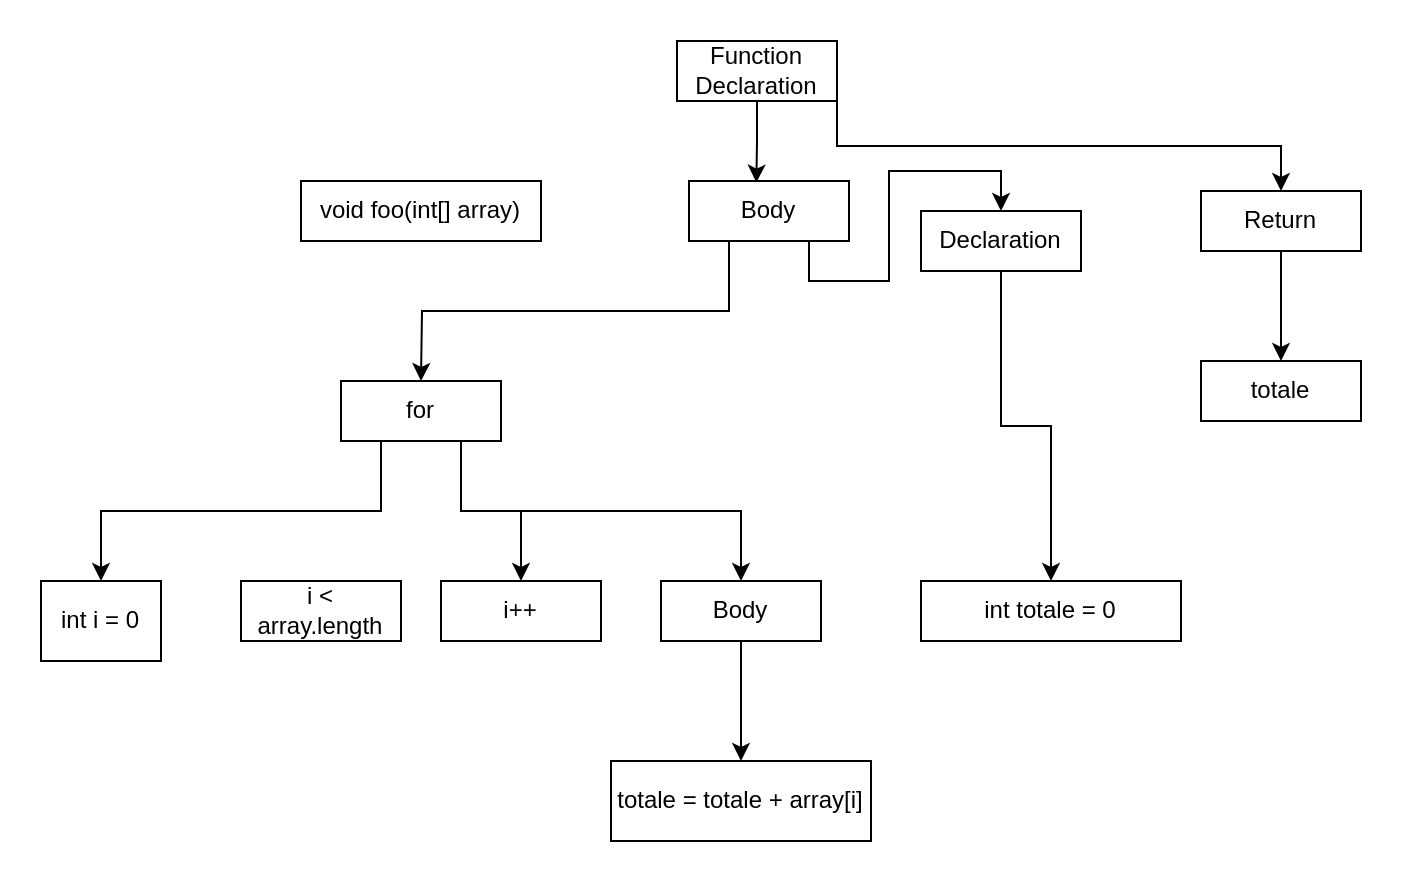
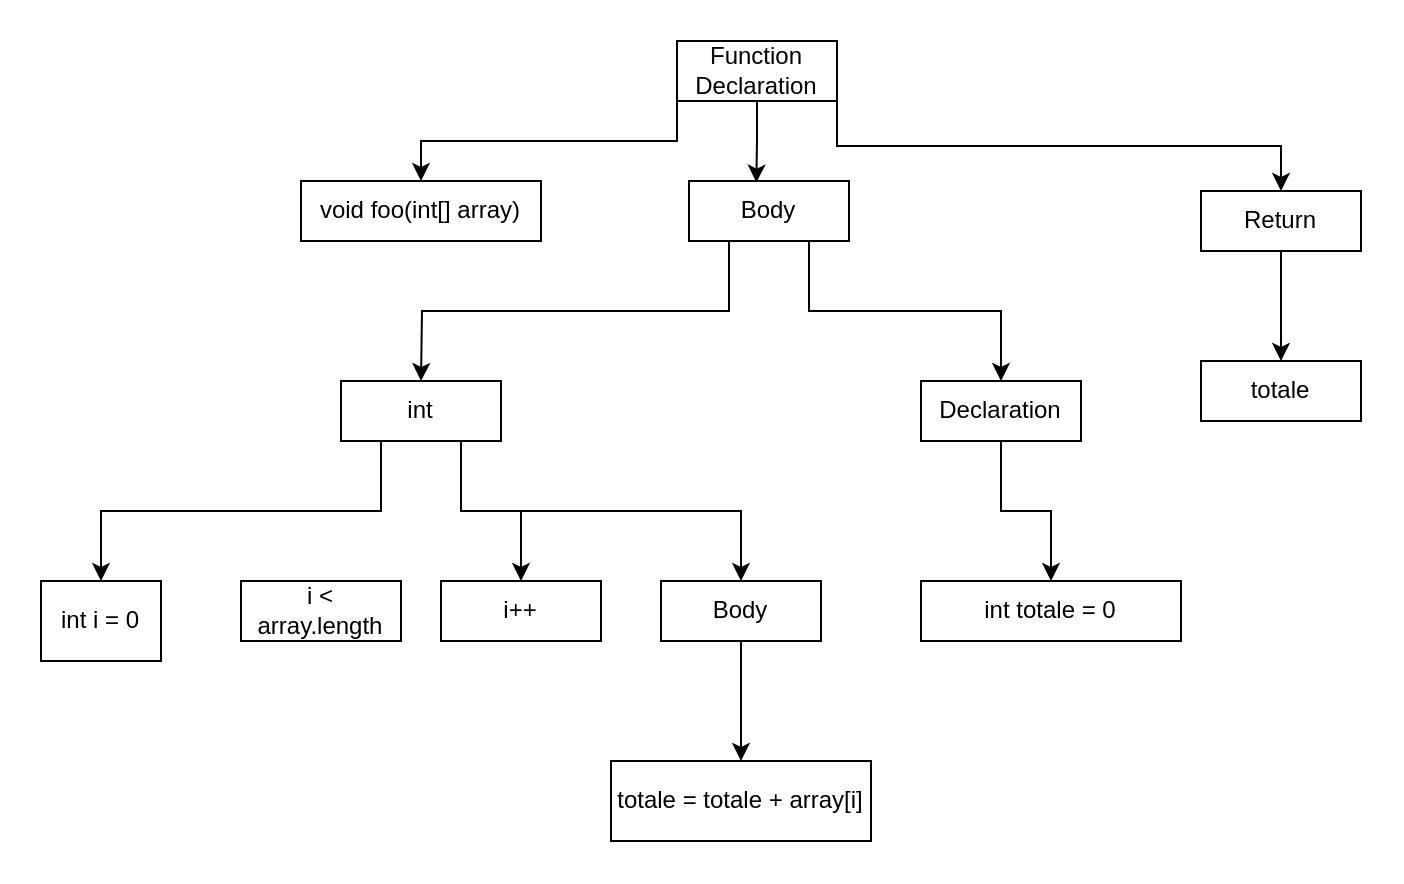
none -> (556, 141)
(1001, 241) -> (1001, 411)
(421, 411) -> (421, 411)
